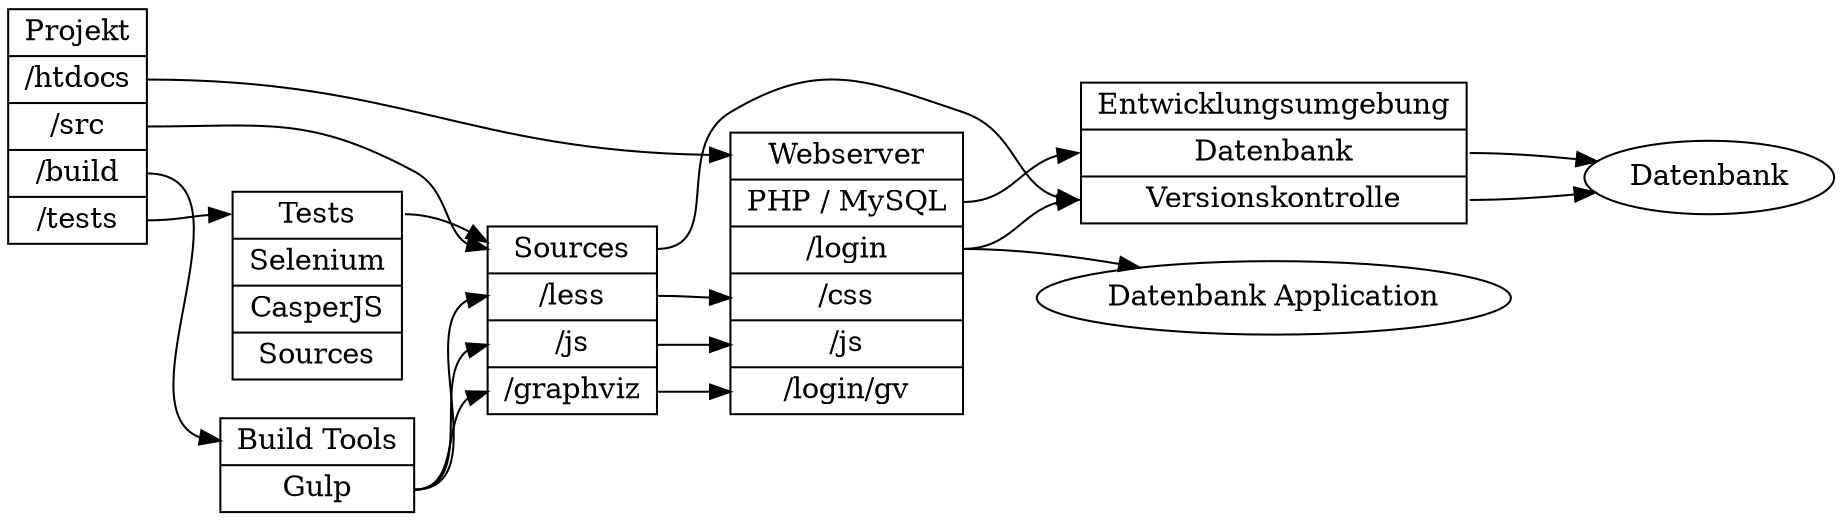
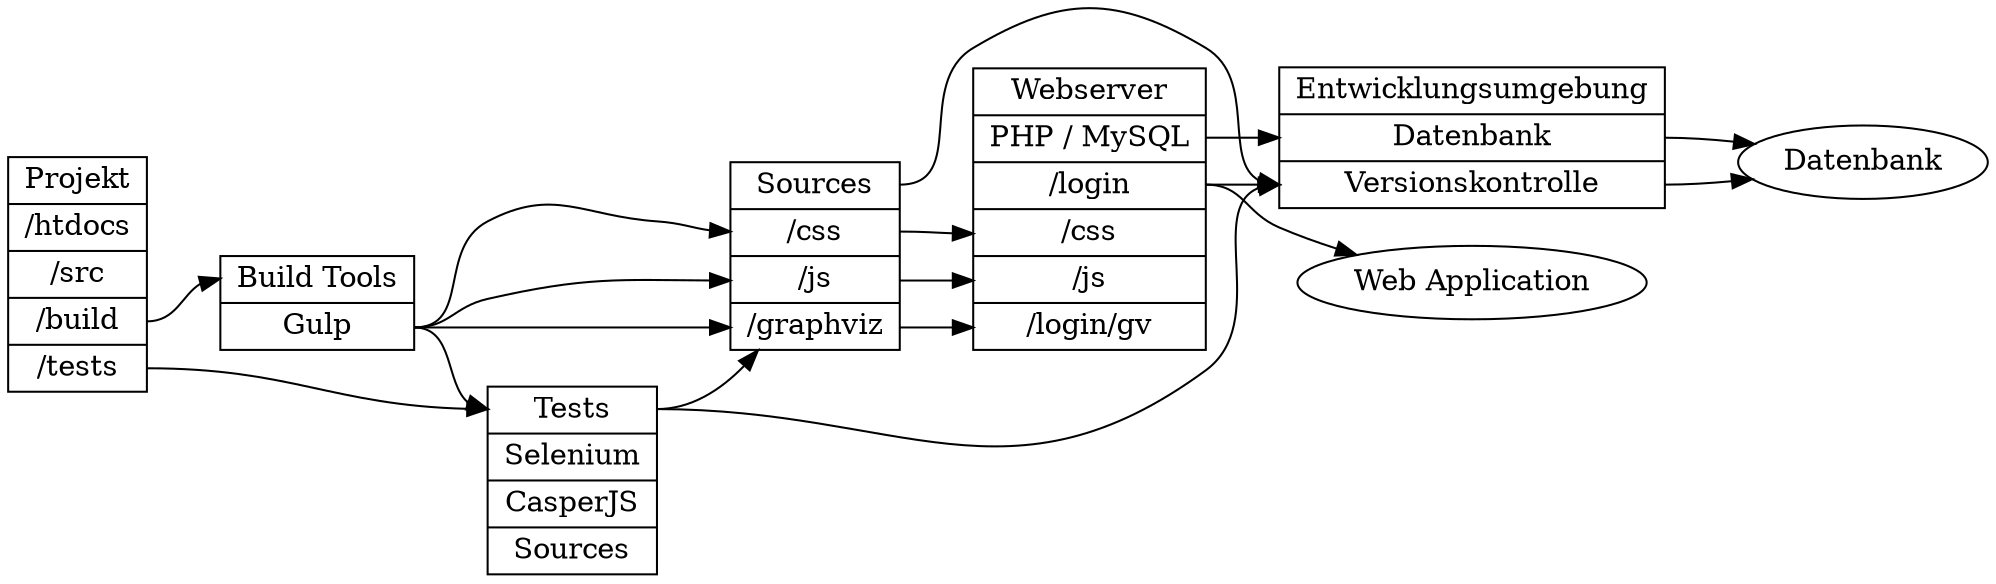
(428, 115) -> none
(330, 136) -> none
(572, 296) -> (815, 232)
(1274, 298) -> (1472, 283)
none -> (448, 358)
none -> (1038, 442)
